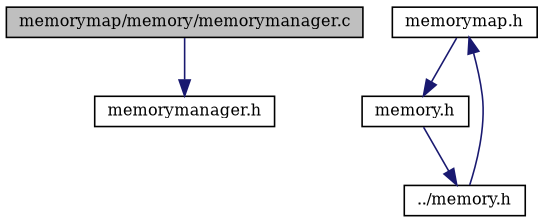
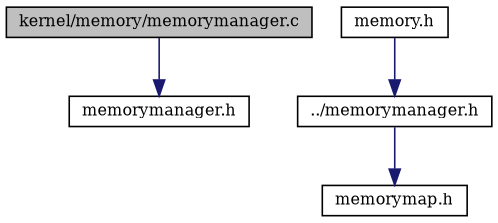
(185, 22) -> (159, 22)
(444, 60) -> none
(465, 201) -> (395, 111)
